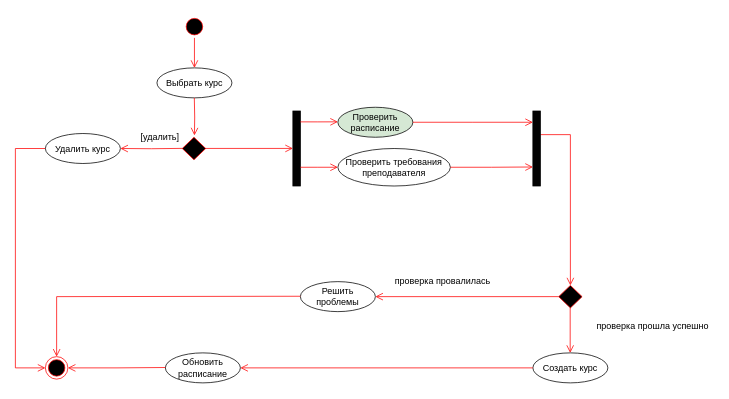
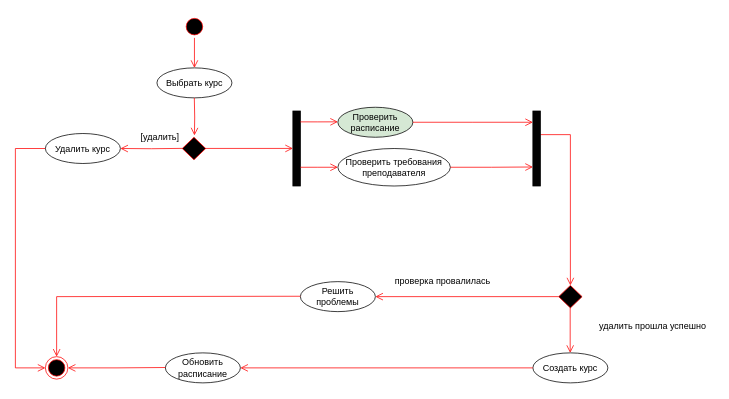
(653, 327) -> (653, 327)
